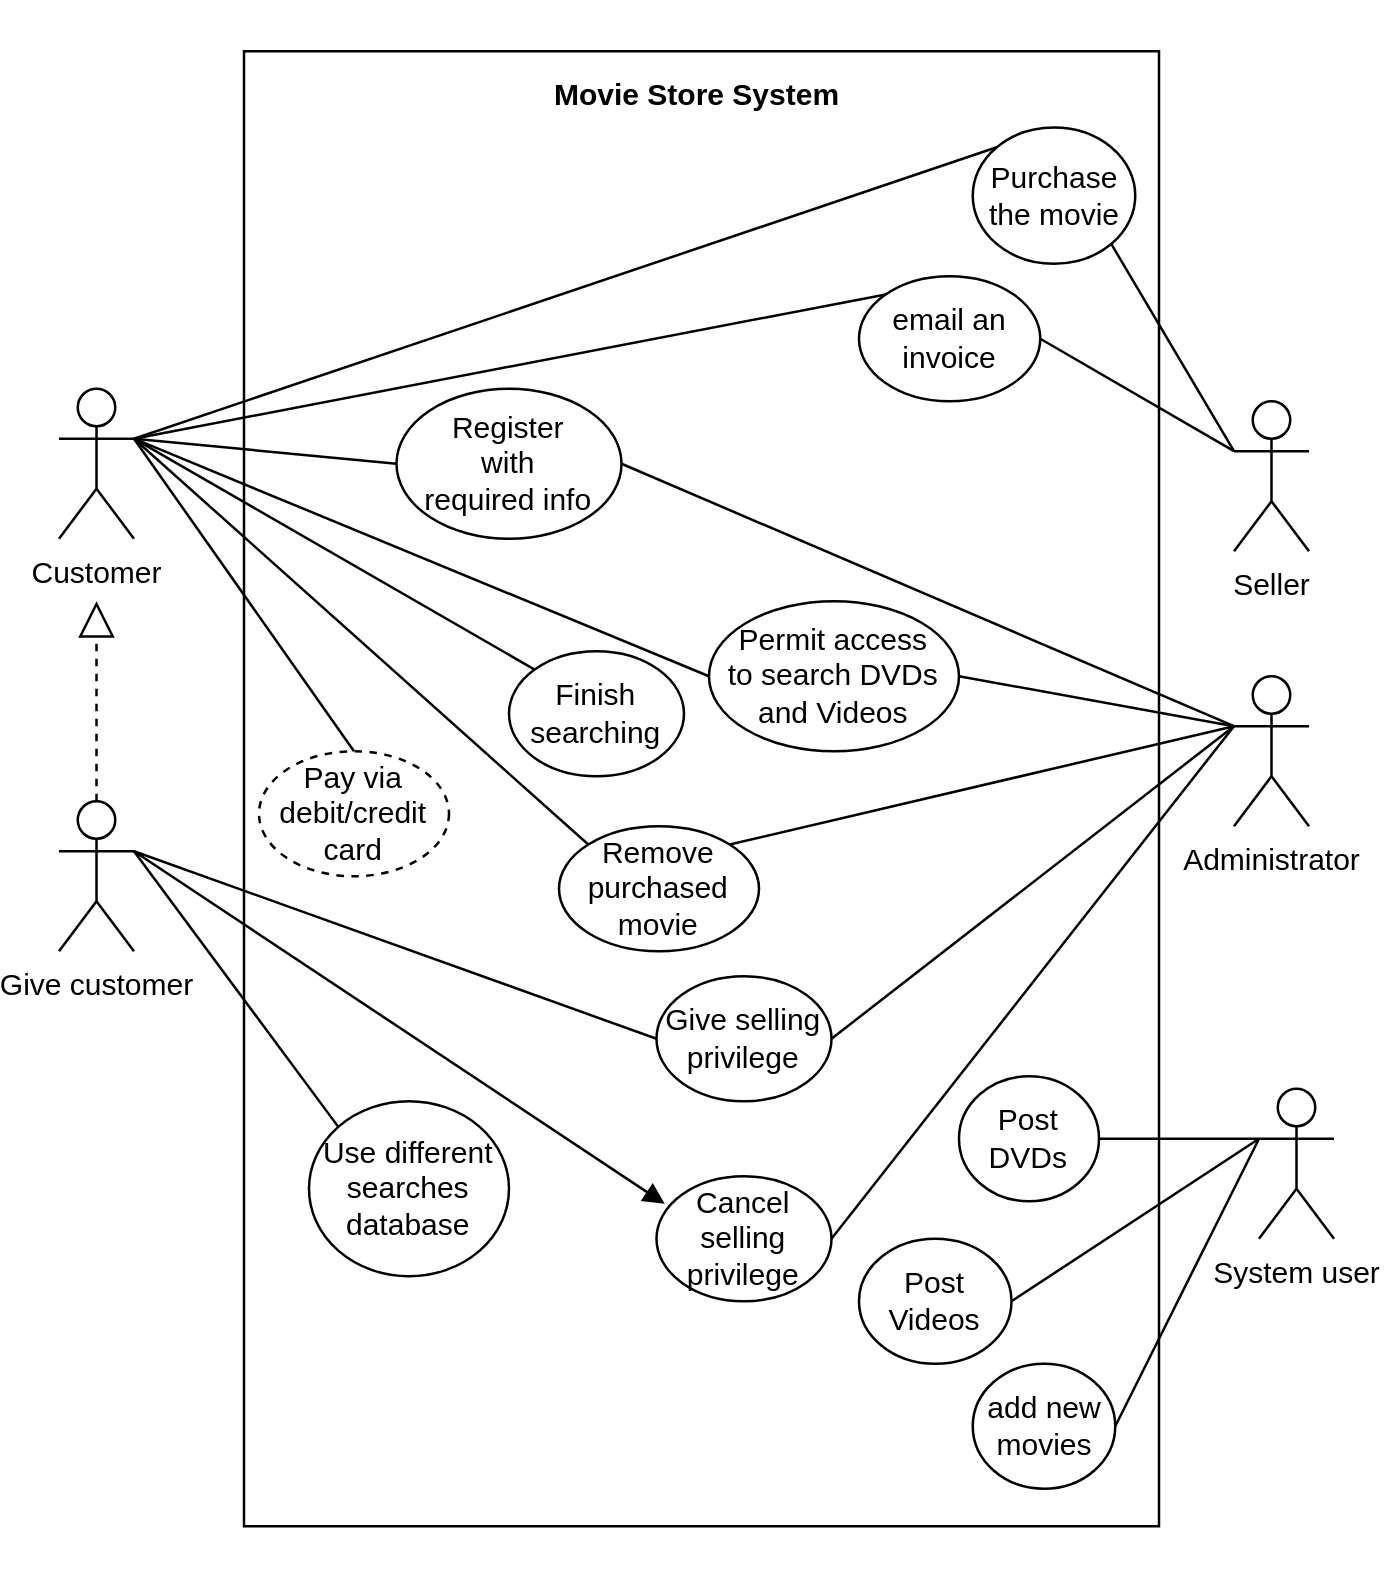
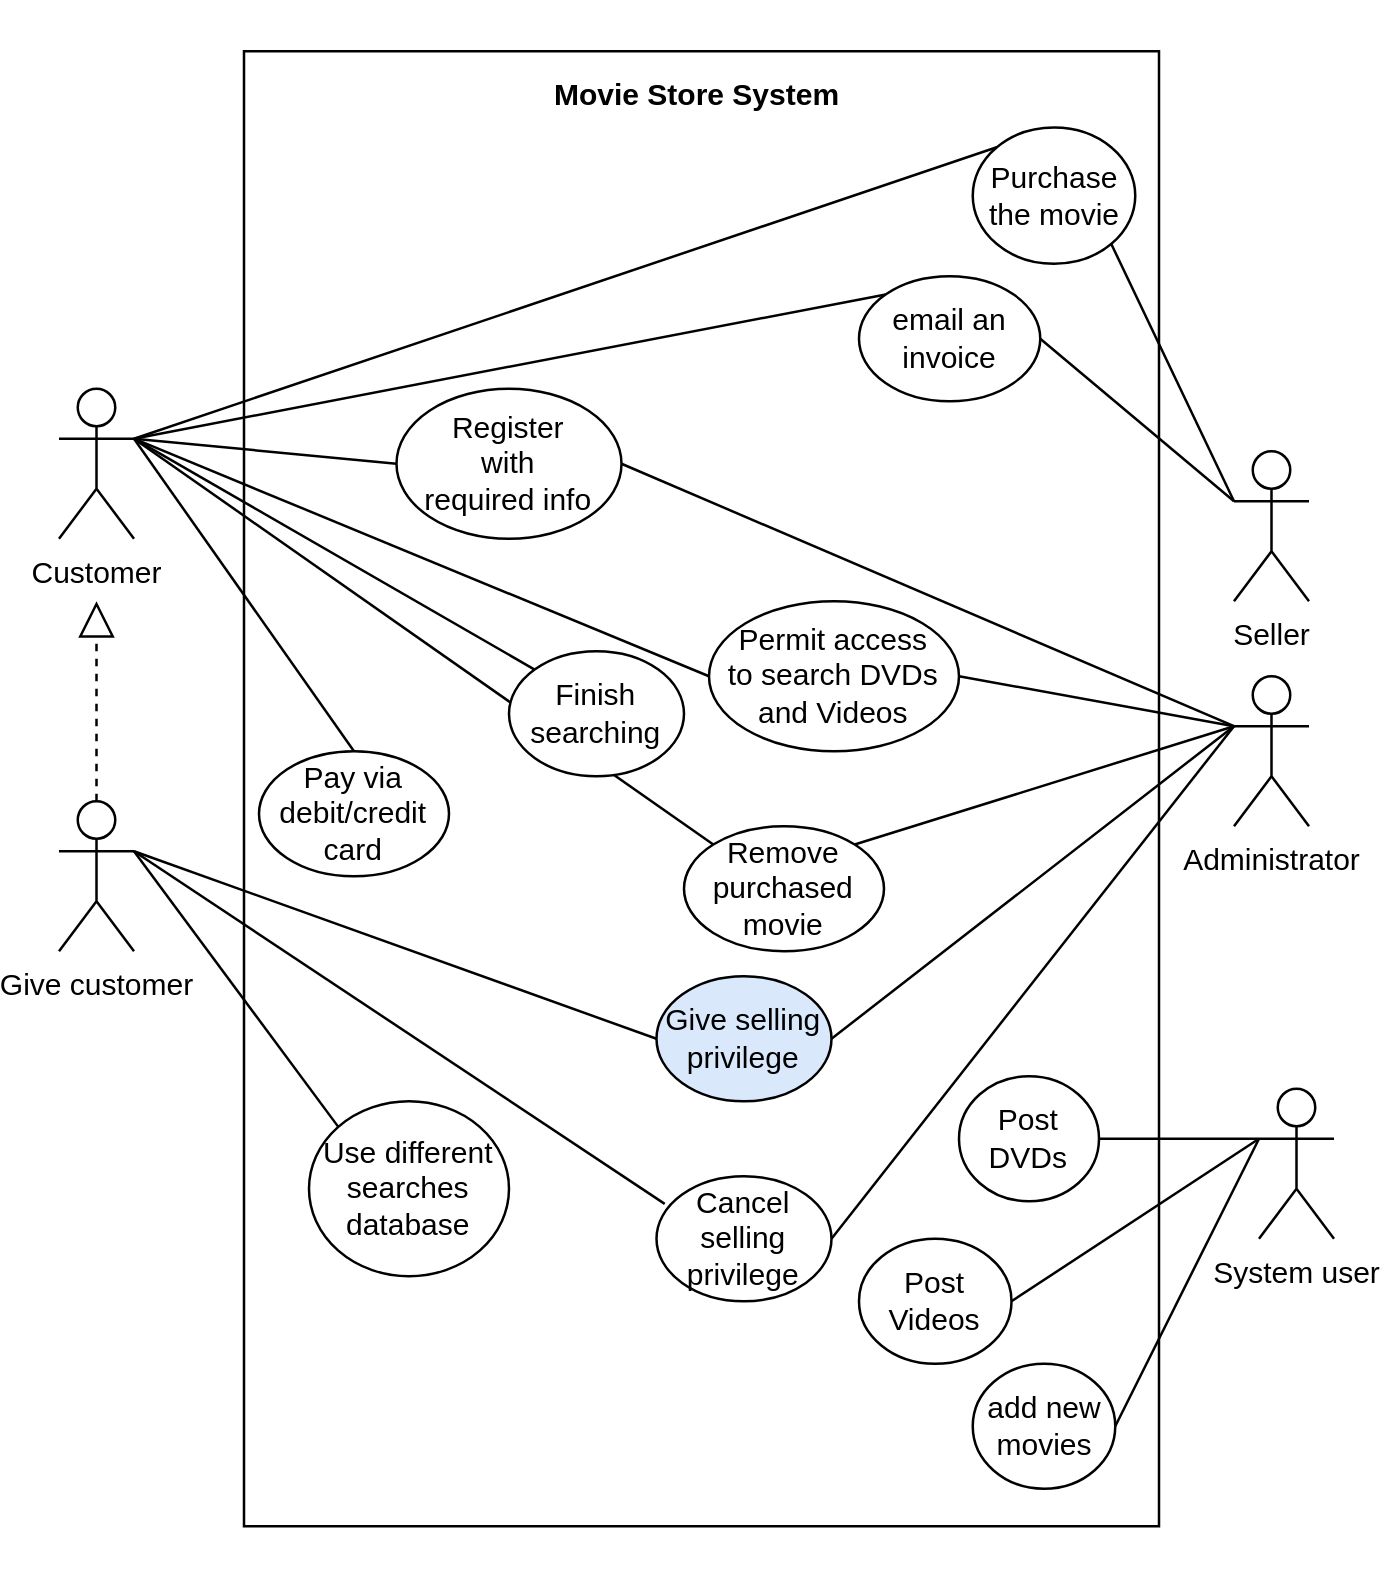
(1271, 476) -> (1271, 526)
(354, 814) -> (354, 814)
(659, 889) -> (784, 889)
(744, 1039) -> (744, 1039)
(646, 1192) -> (654, 1197)
